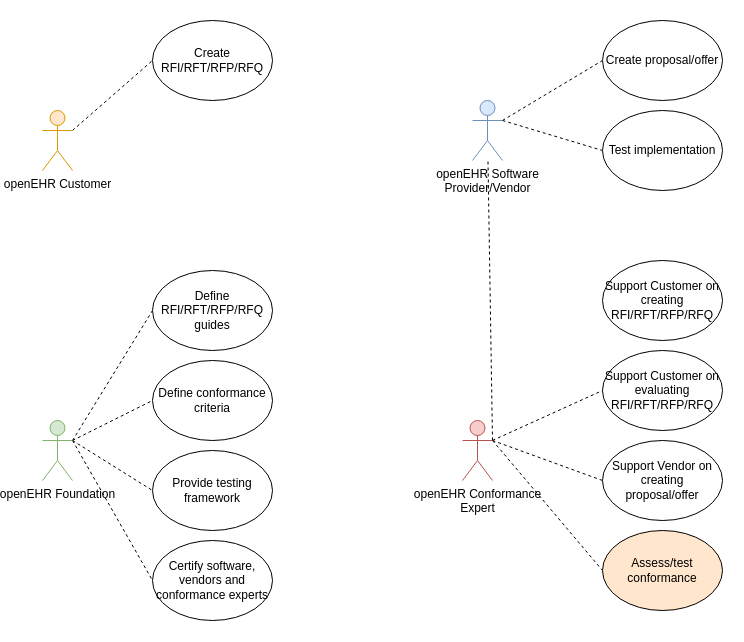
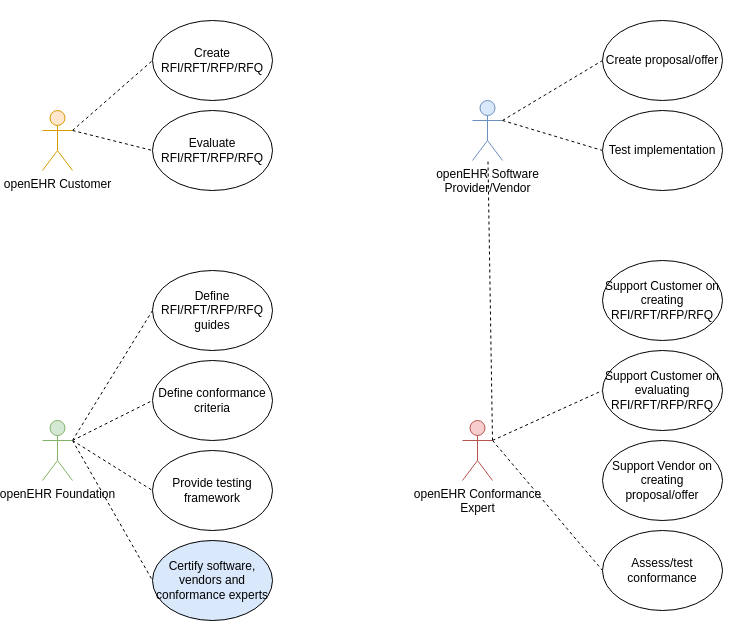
none -> (113, 141)
none -> (213, 151)
(550, 461) -> none
(663, 571) -> (663, 571)
(213, 581) -> (213, 581)
